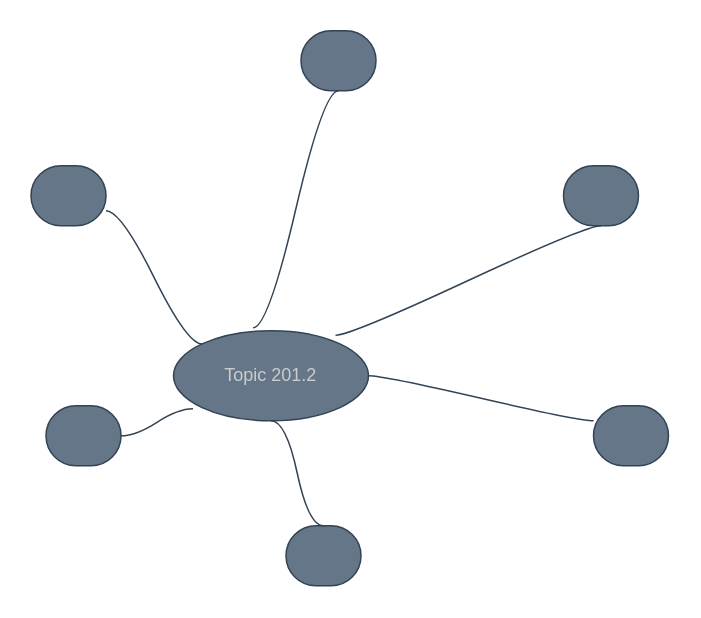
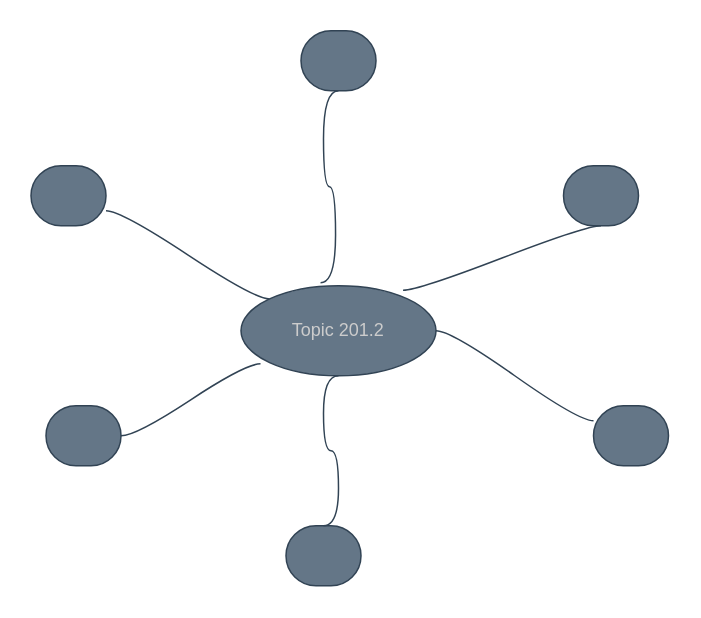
(271, 376) -> (338, 331)
